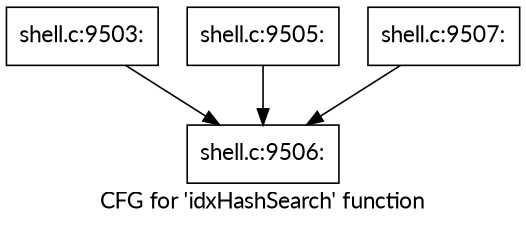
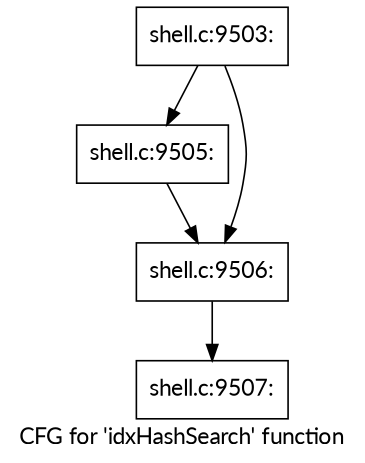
none -> (186, 88)
(361, 91) -> (212, 323)
